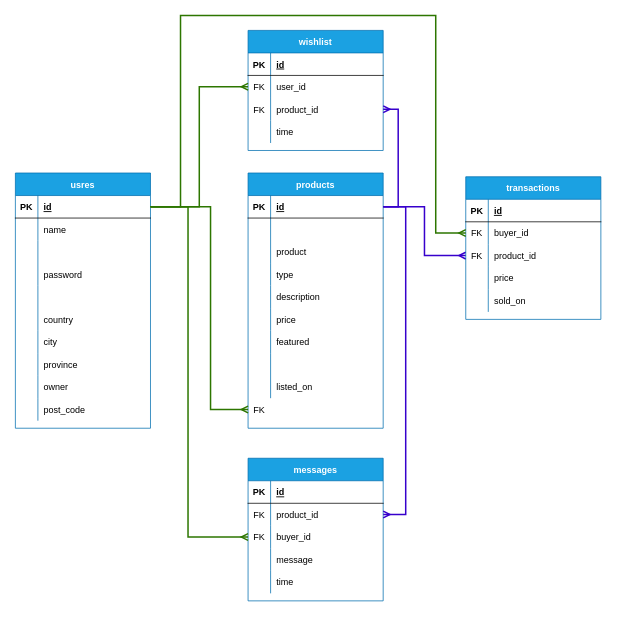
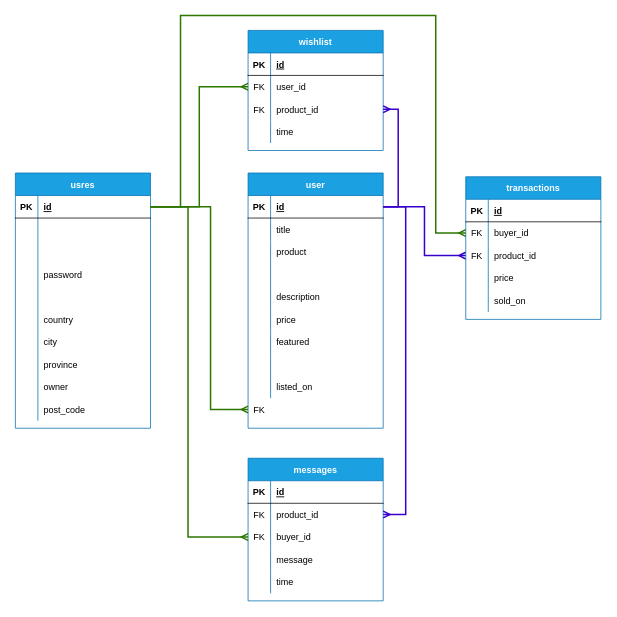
(315, 185) -> (315, 185)
(94, 229) -> none
none -> (327, 229)
(327, 274) -> none
